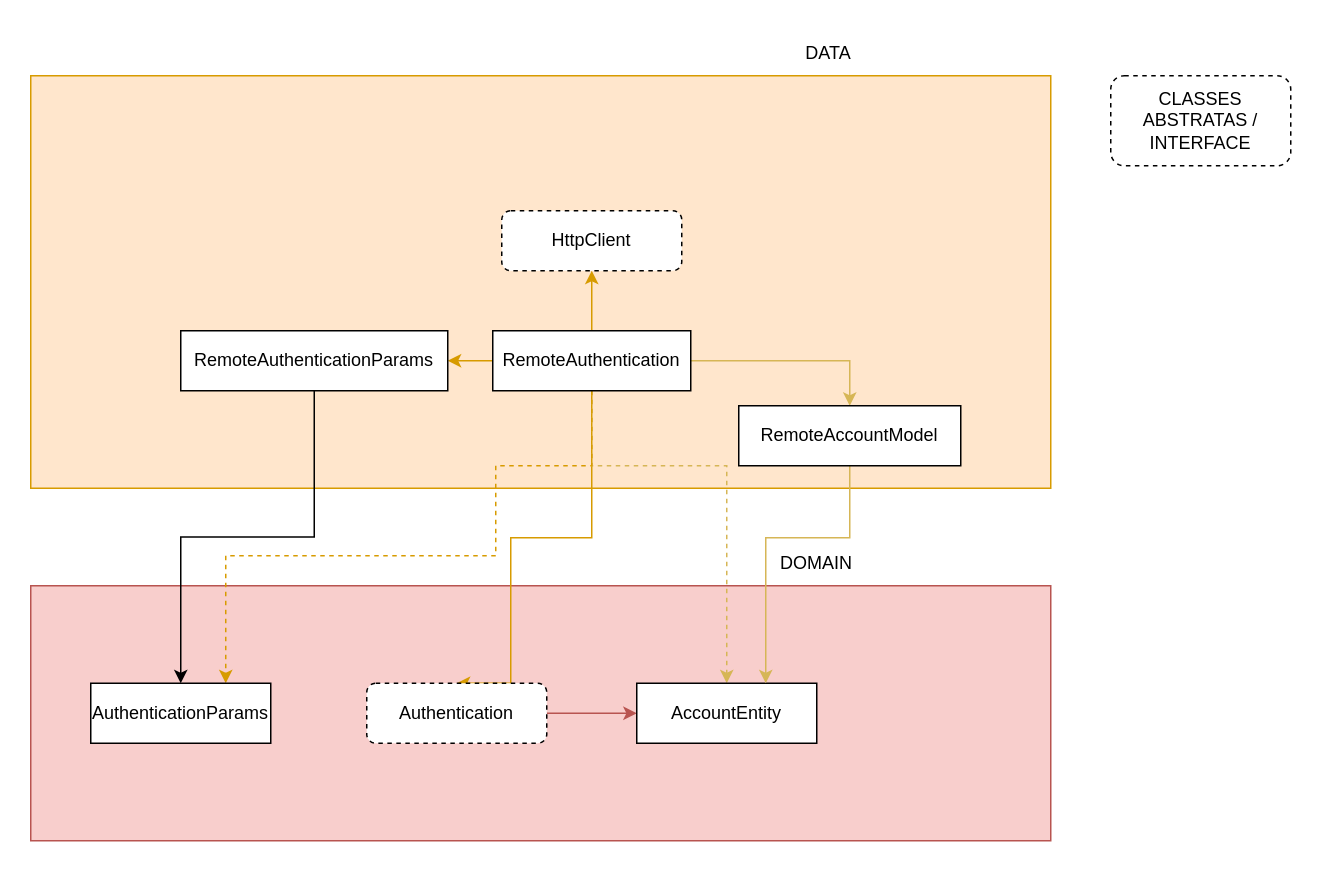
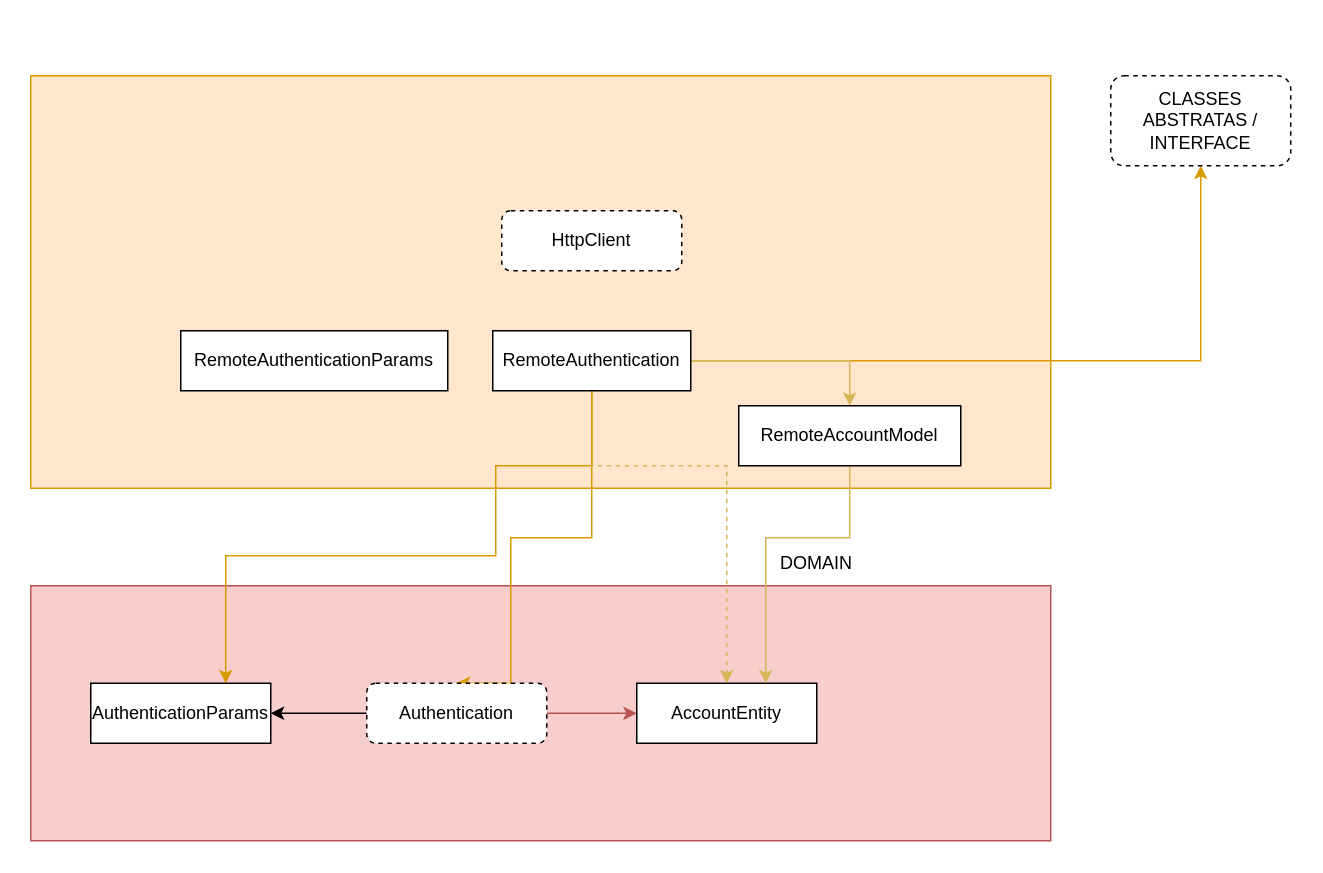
(829, 53) -> none
(592, 306) -> (1119, 361)
(465, 361) -> none
(253, 537) -> none
(395, 556) -> (395, 556)
none -> (324, 713)
